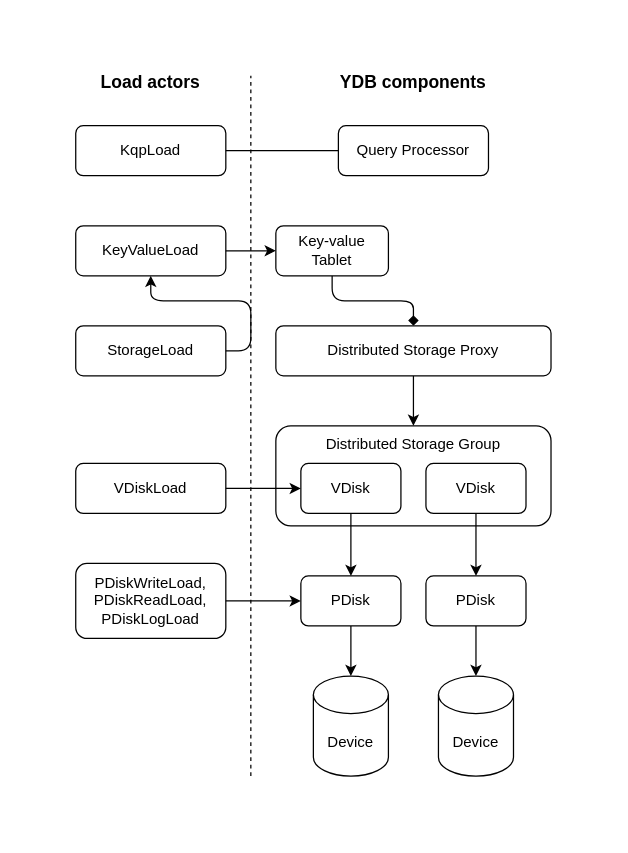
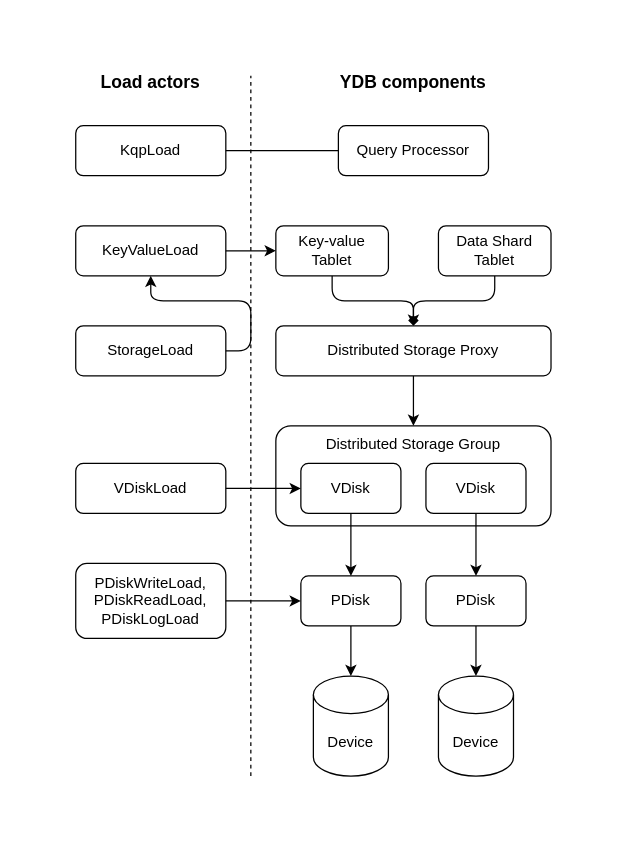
none -> (494, 251)
none -> (463, 301)
